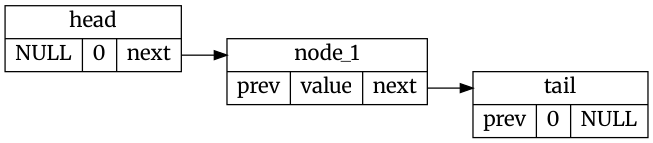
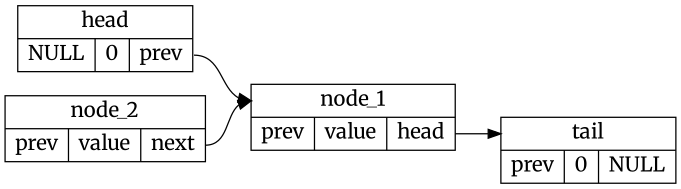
(149, 54) -> (161, 54)
(395, 87) -> (421, 133)
none -> (105, 129)
